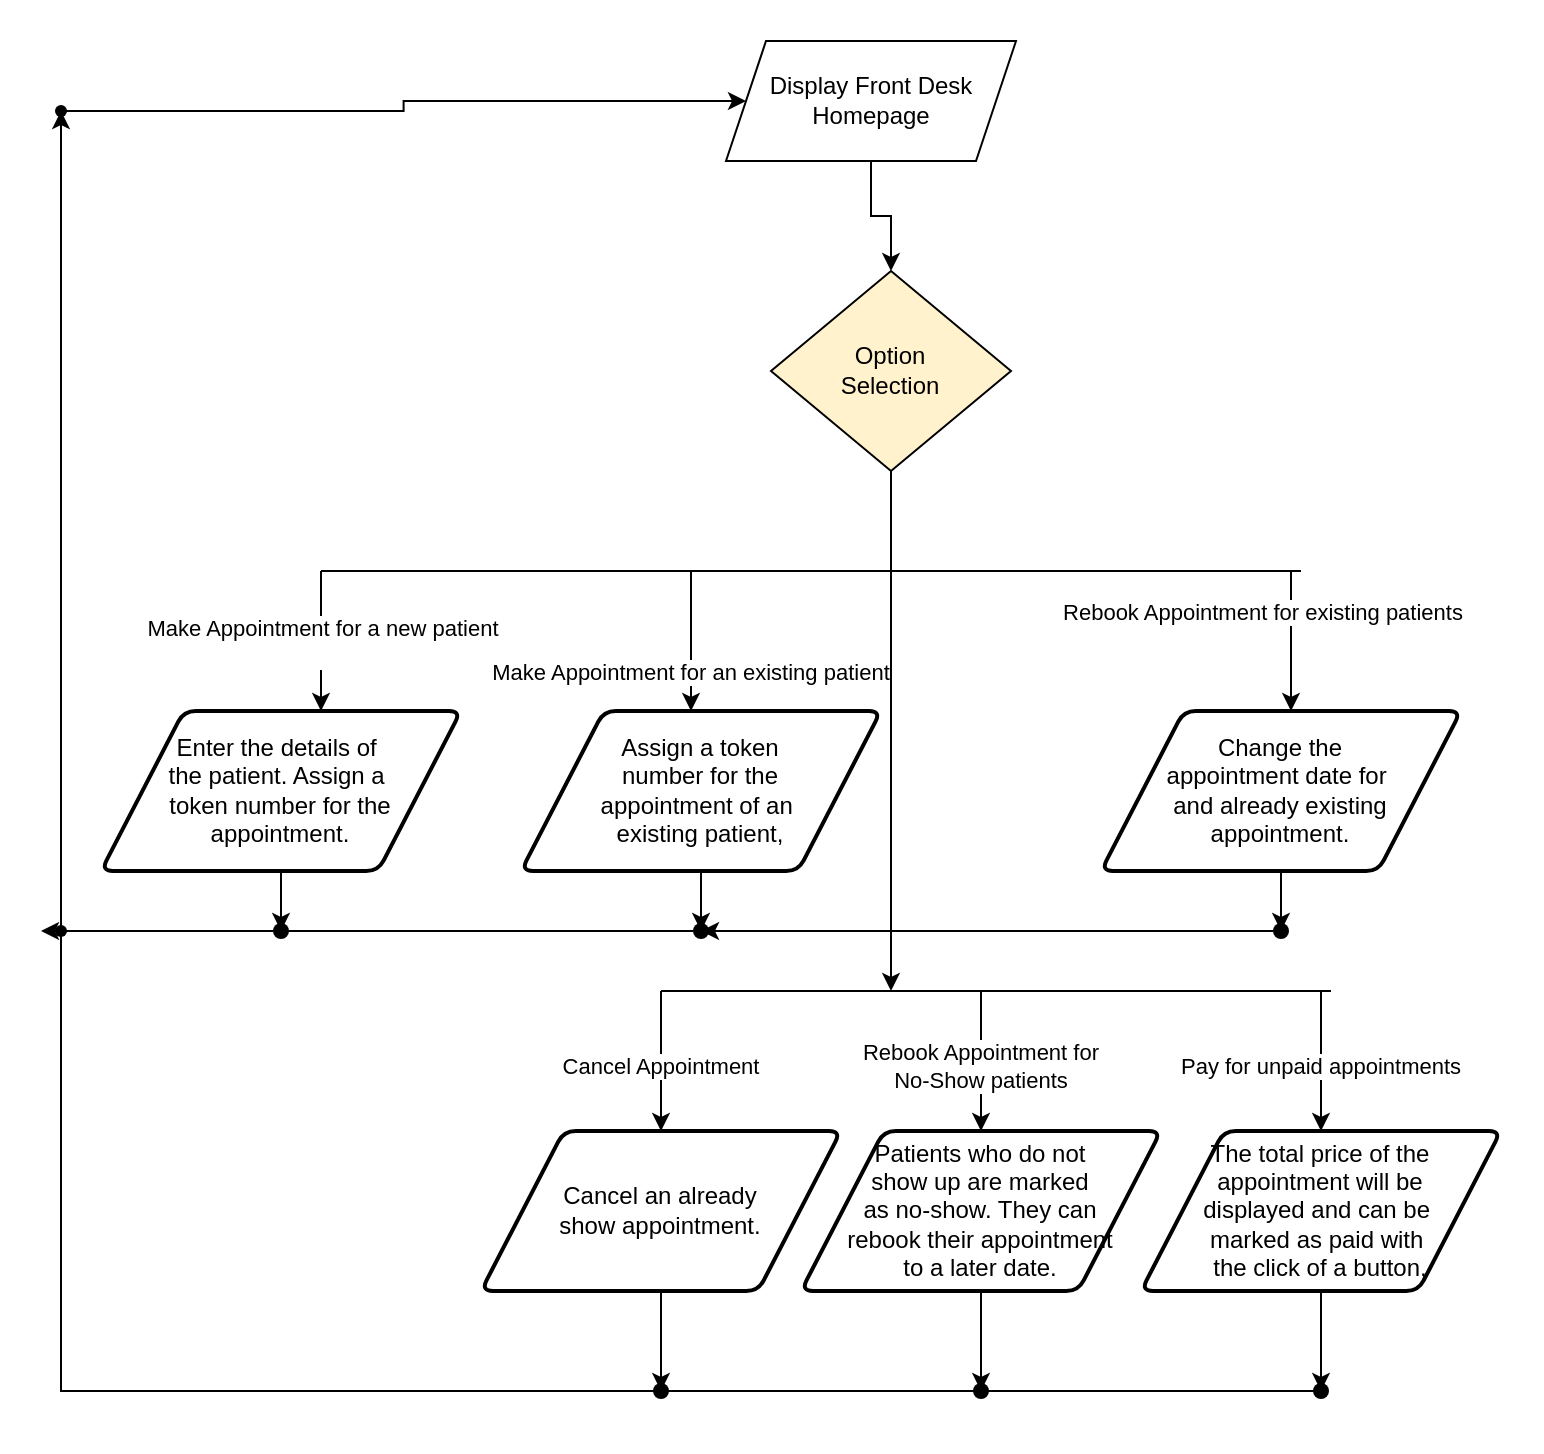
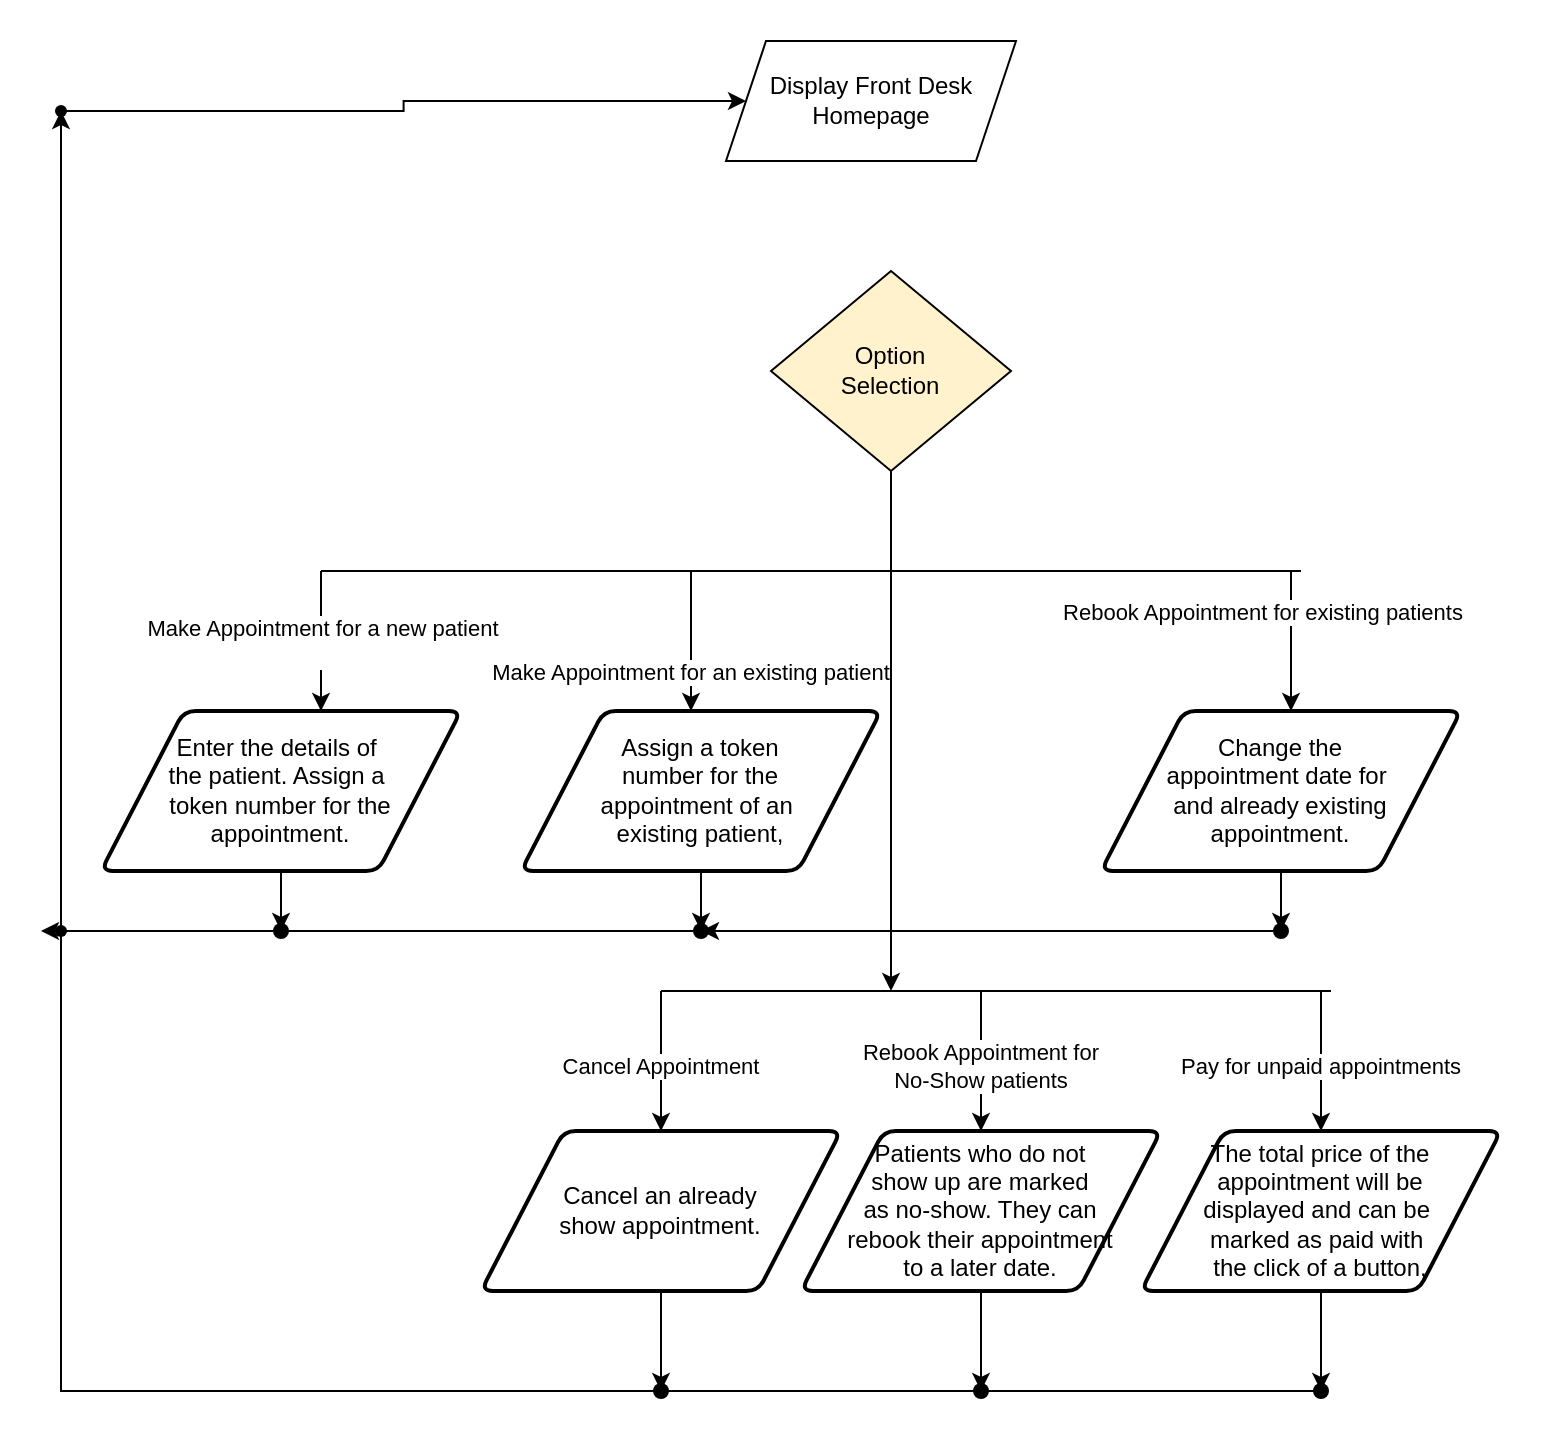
(874, 216) -> none
